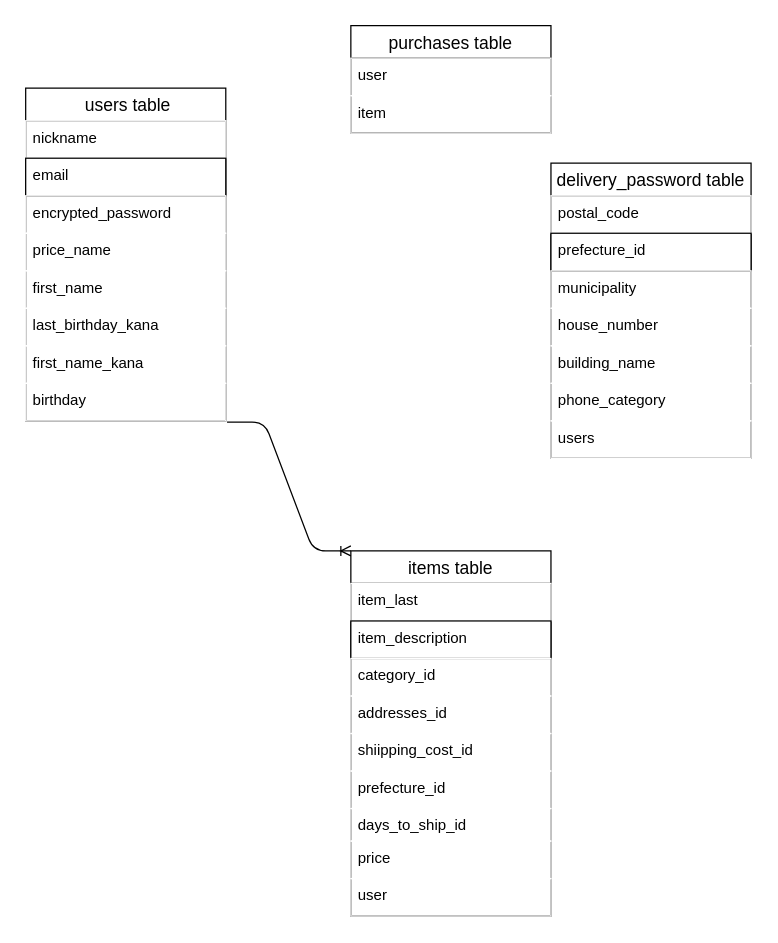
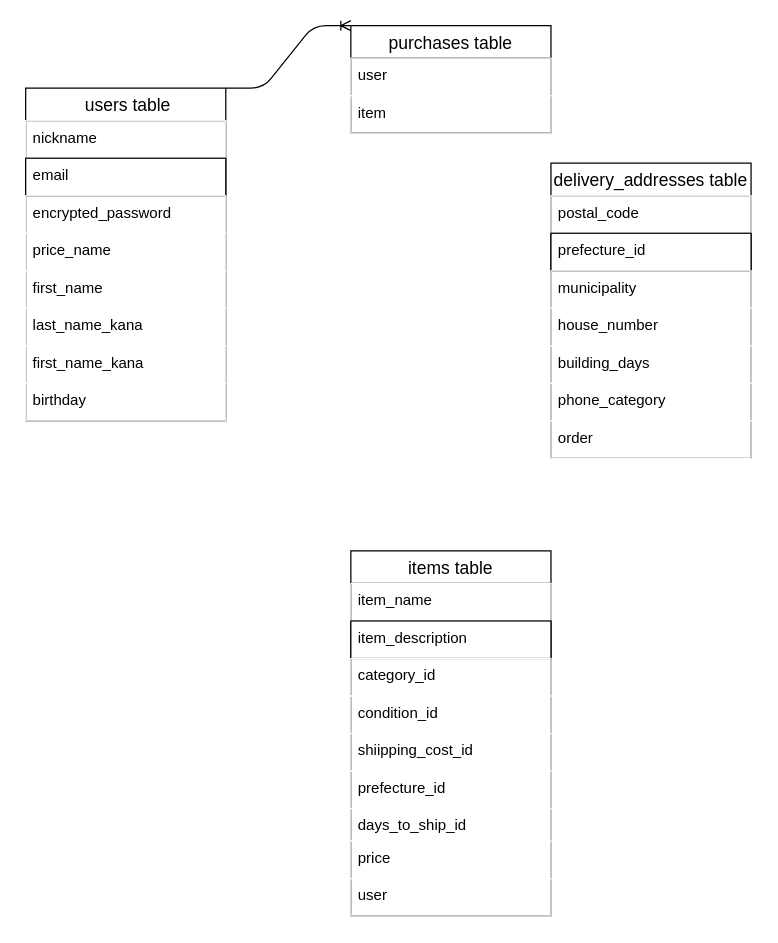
none -> (288, 57)
(650, 180) -> (650, 180)
(104, 325) -> (89, 325)
(606, 363) -> (606, 363)
(579, 438) -> (579, 438)
(289, 486) -> none
(391, 600) -> (393, 600)
(406, 713) -> (402, 713)
